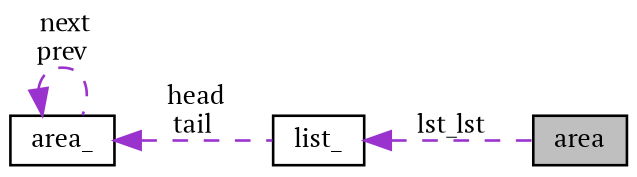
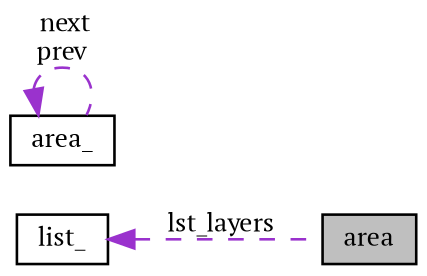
(449, 126) -> (219, 225)
(207, 140) -> none
